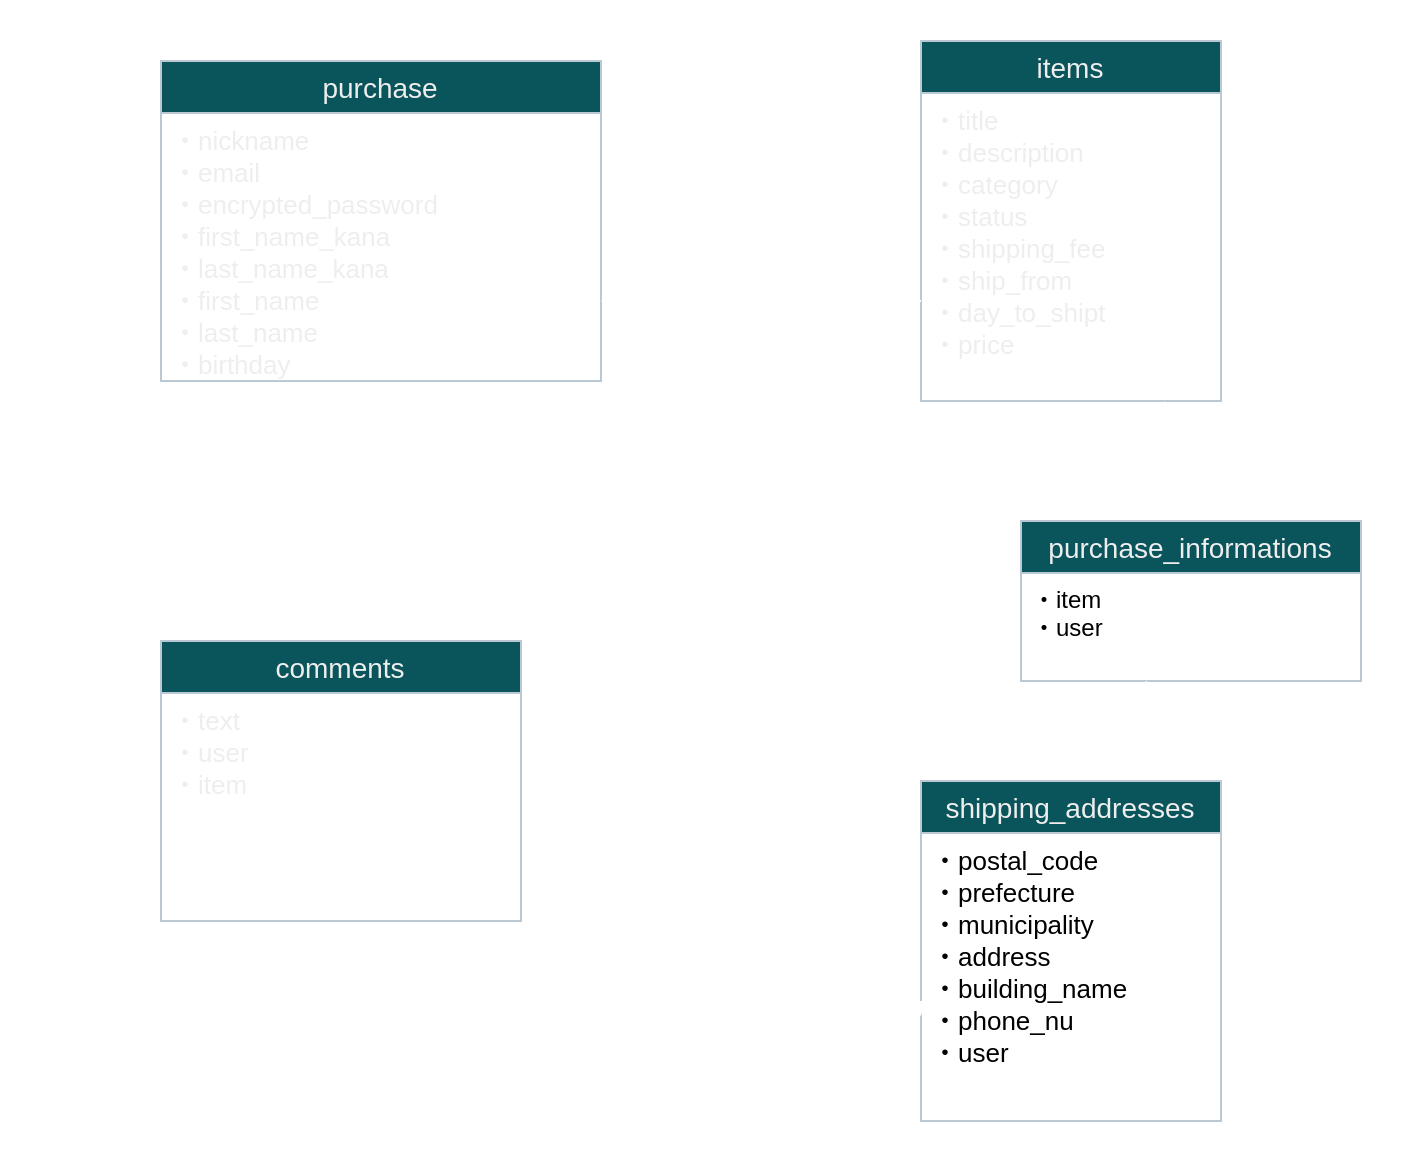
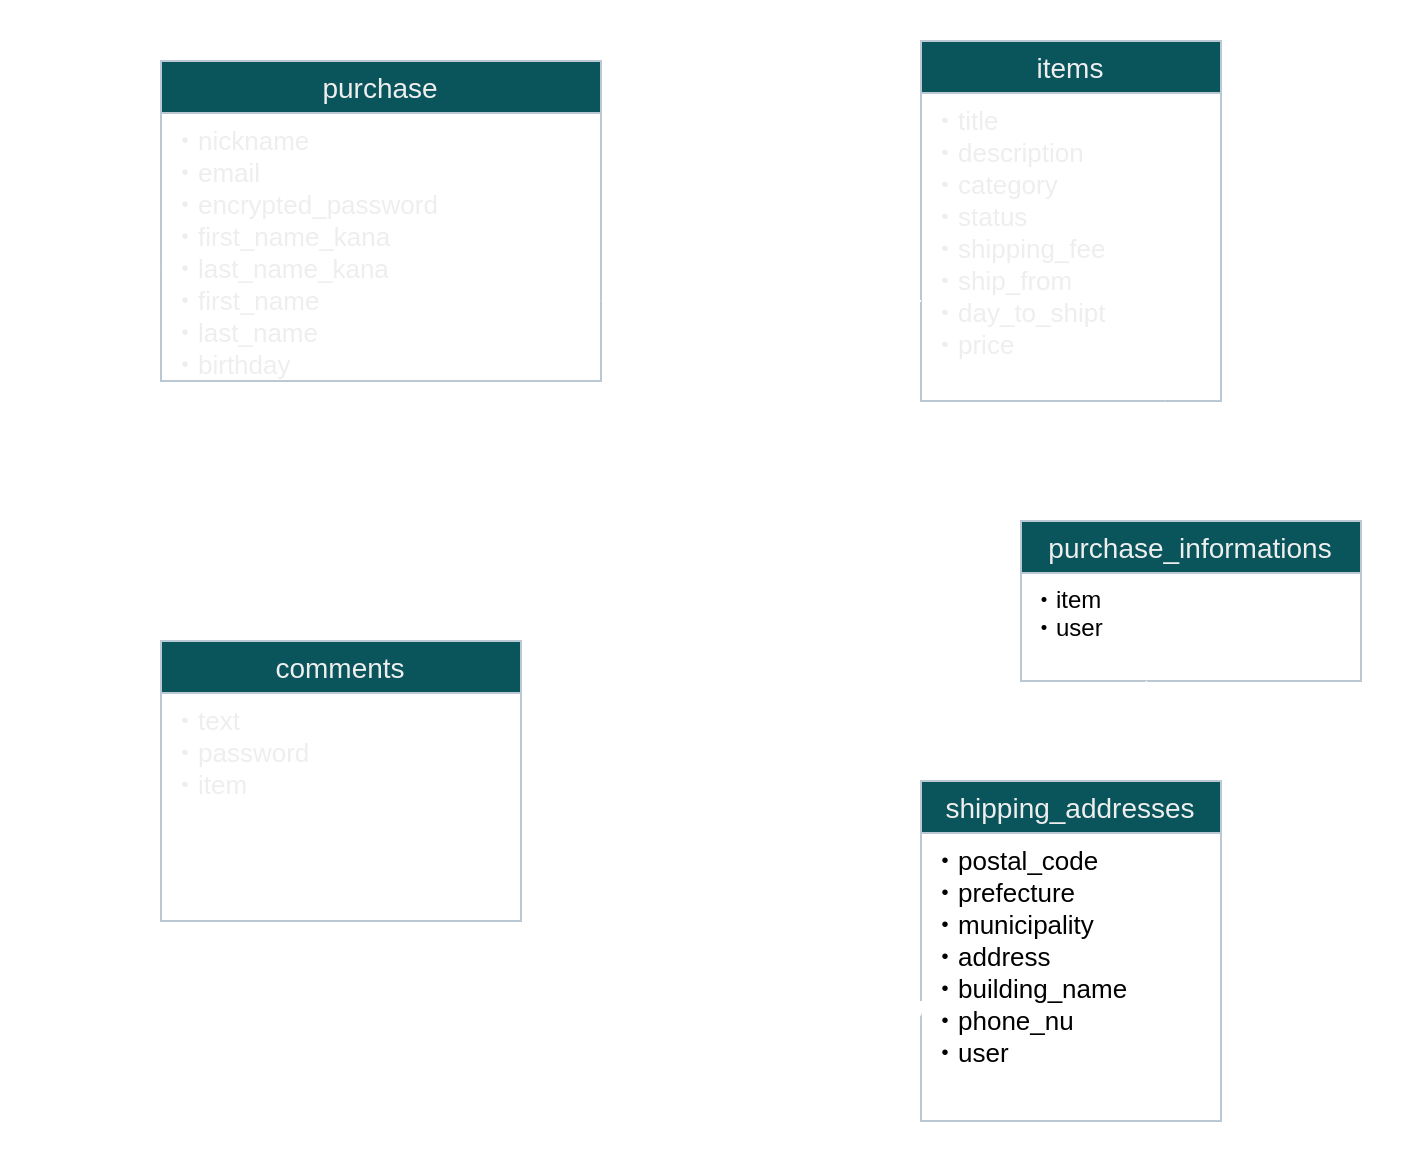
(214, 721) -> (214, 721)
